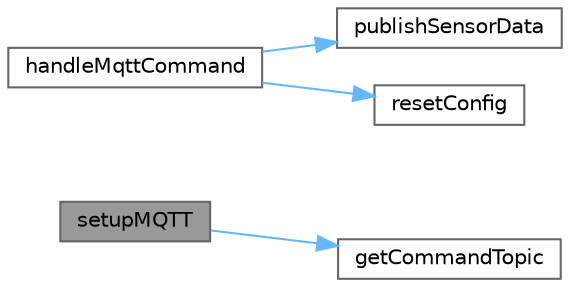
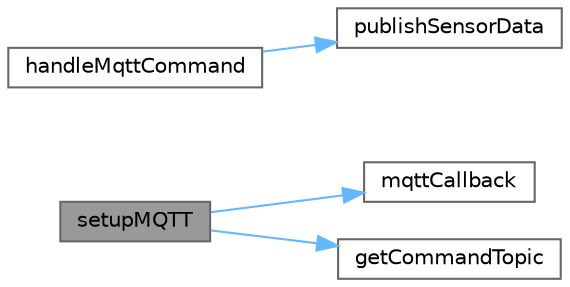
(449, 105) -> none
none -> (449, 182)
